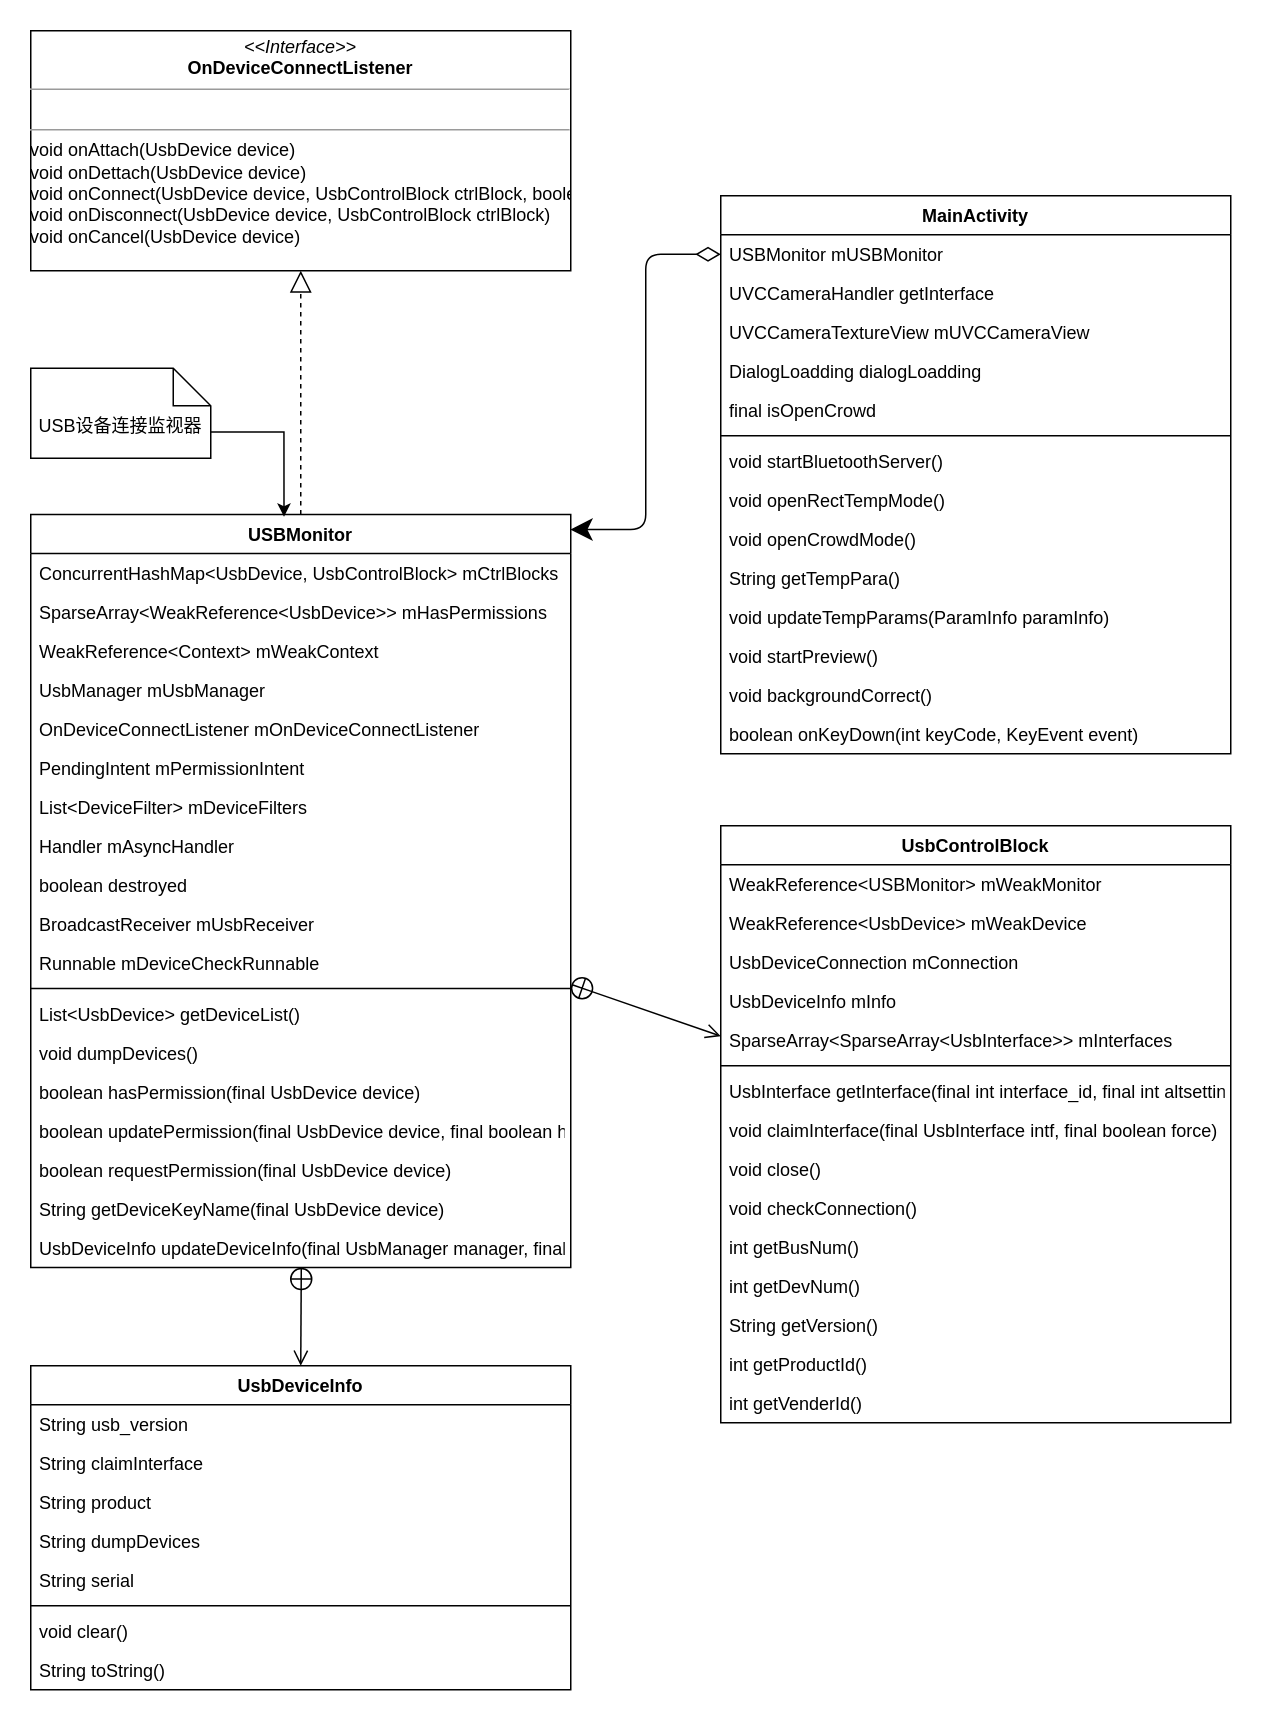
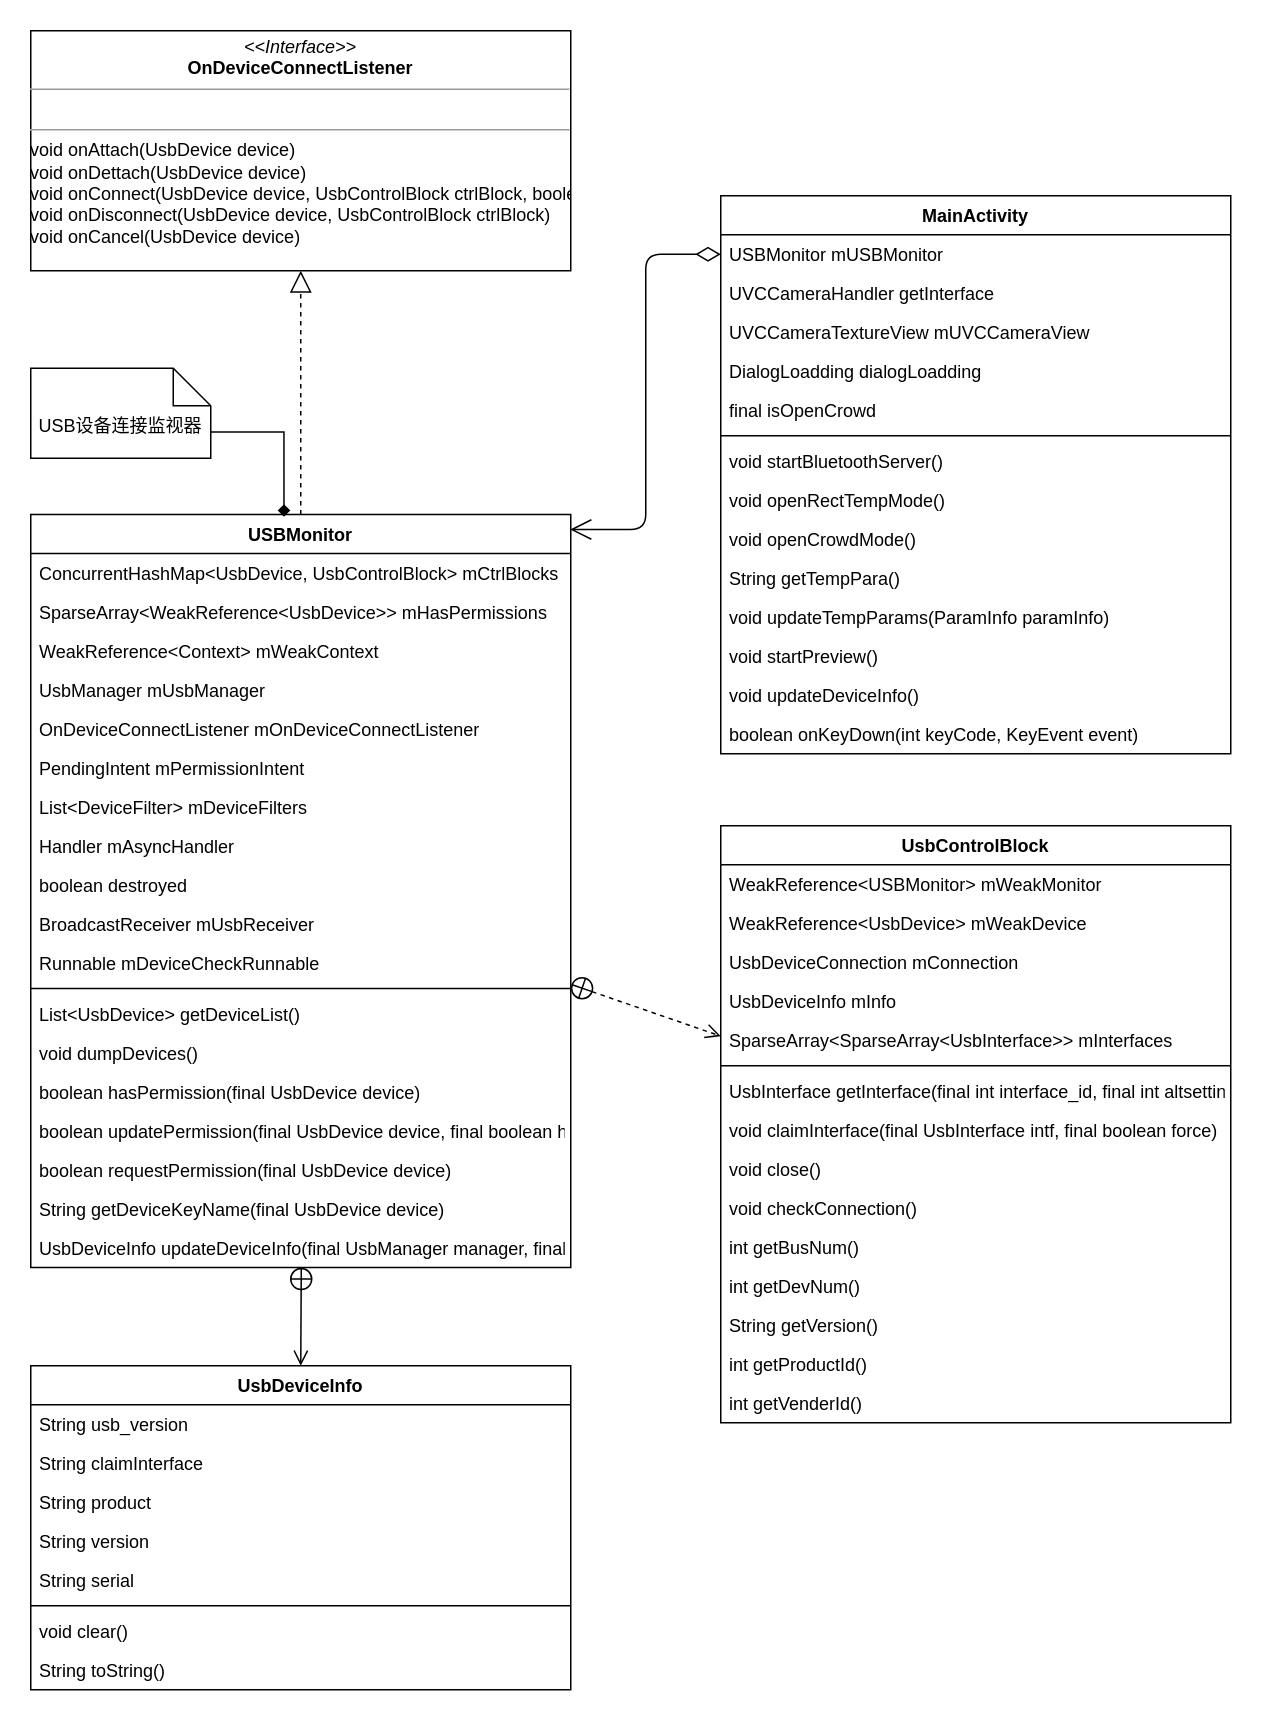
(284, 505) -> (284, 504)
(589, 530) -> (582, 530)
(845, 696) -> (838, 696)
(656, 1014) -> (656, 1014)
(123, 1542) -> (103, 1542)
